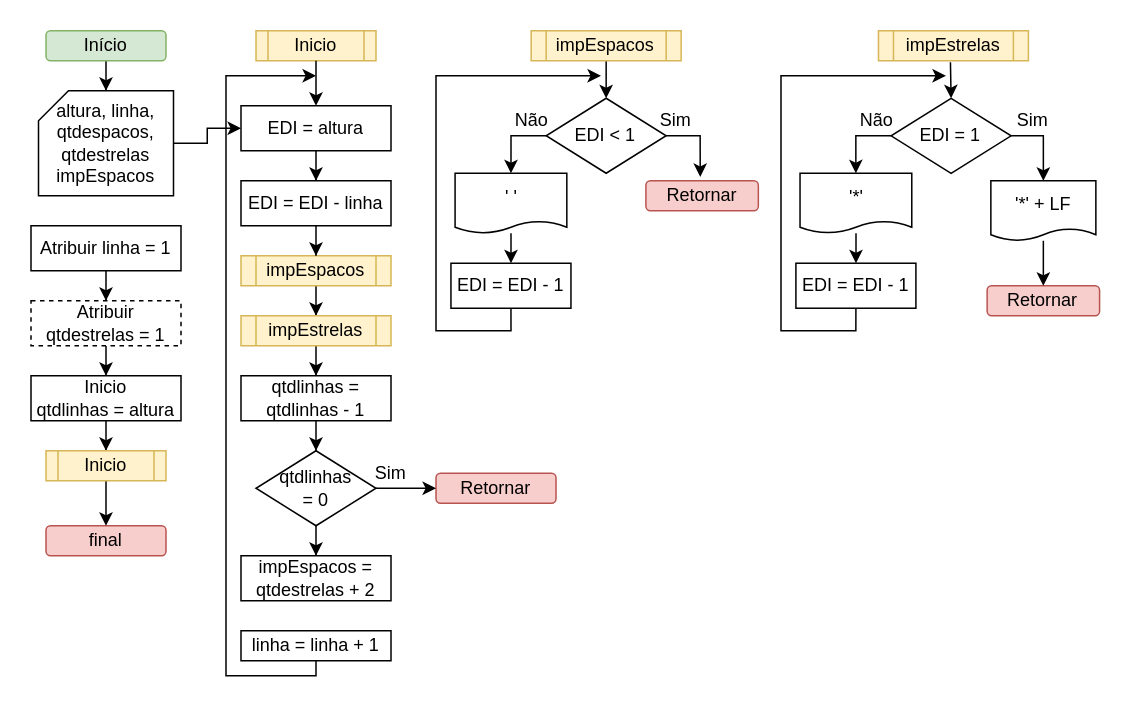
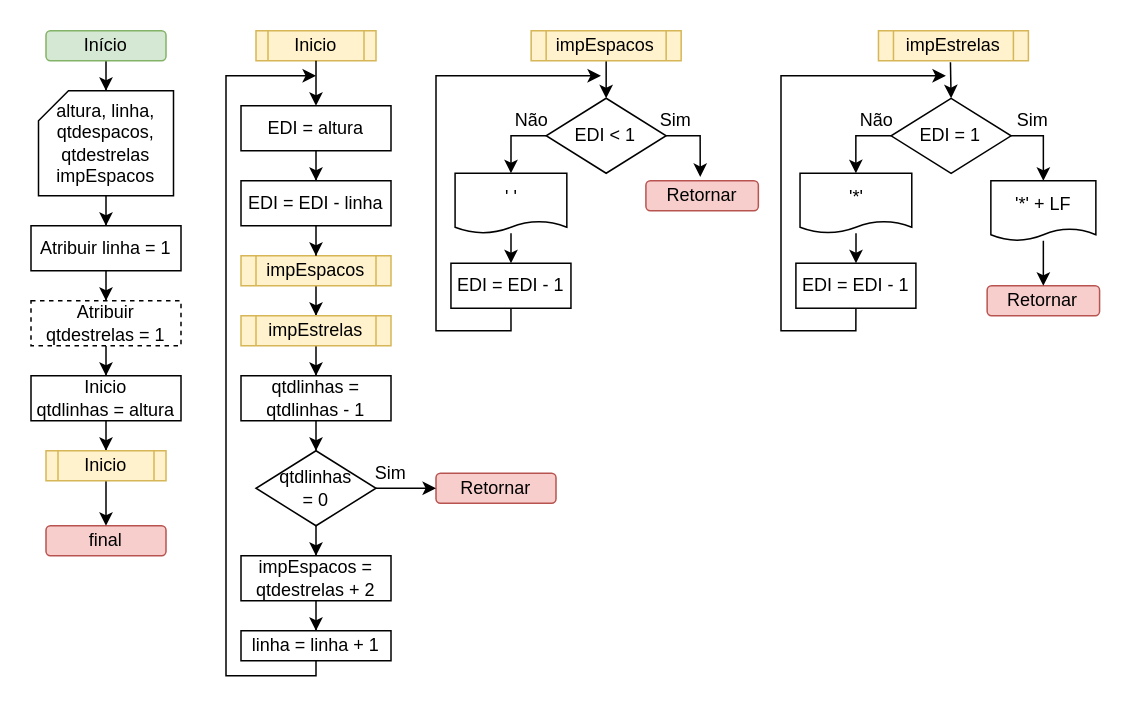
(207, 140) -> (106, 216)
none -> (316, 621)
